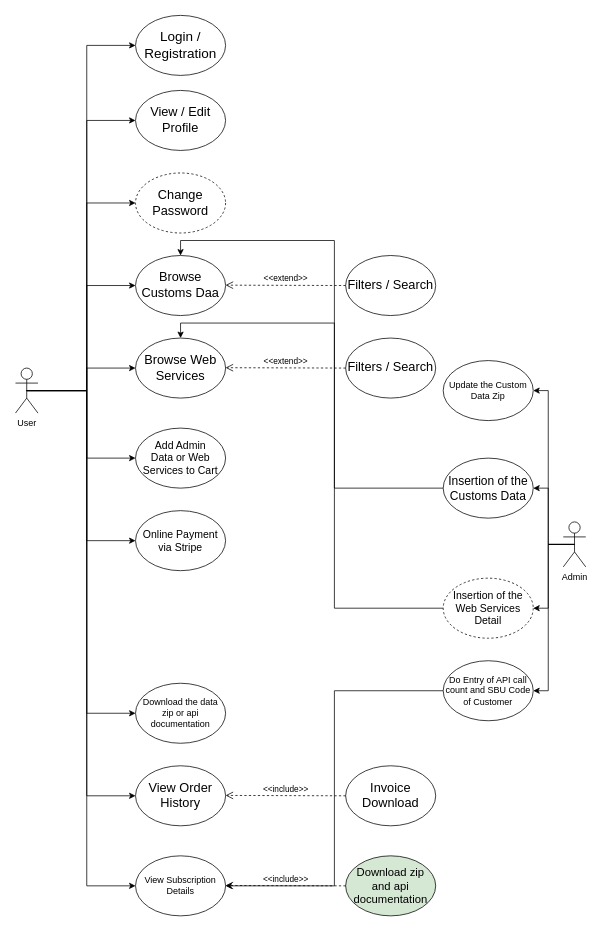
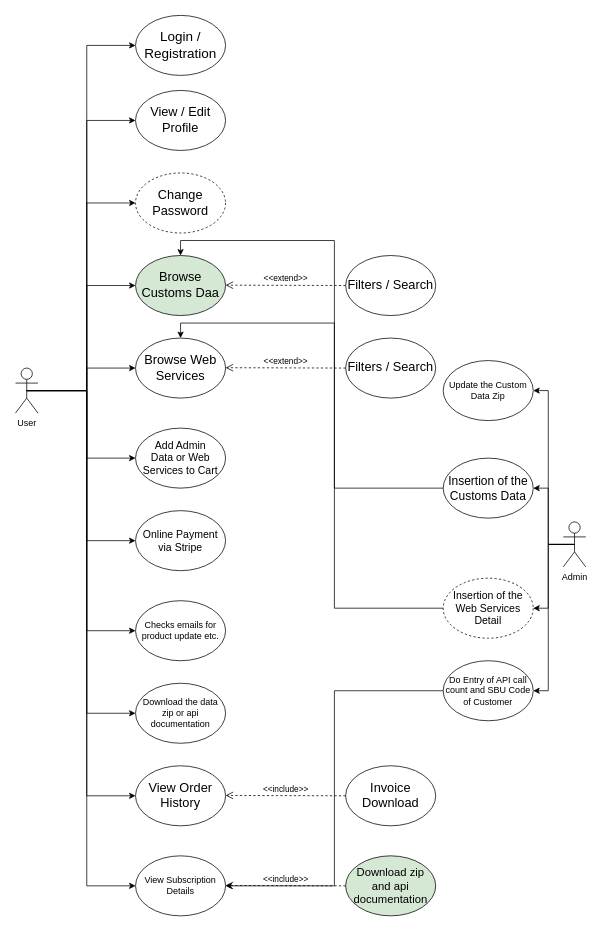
(180, 285) -> (180, 285)
none -> (109, 630)
none -> (180, 630)
